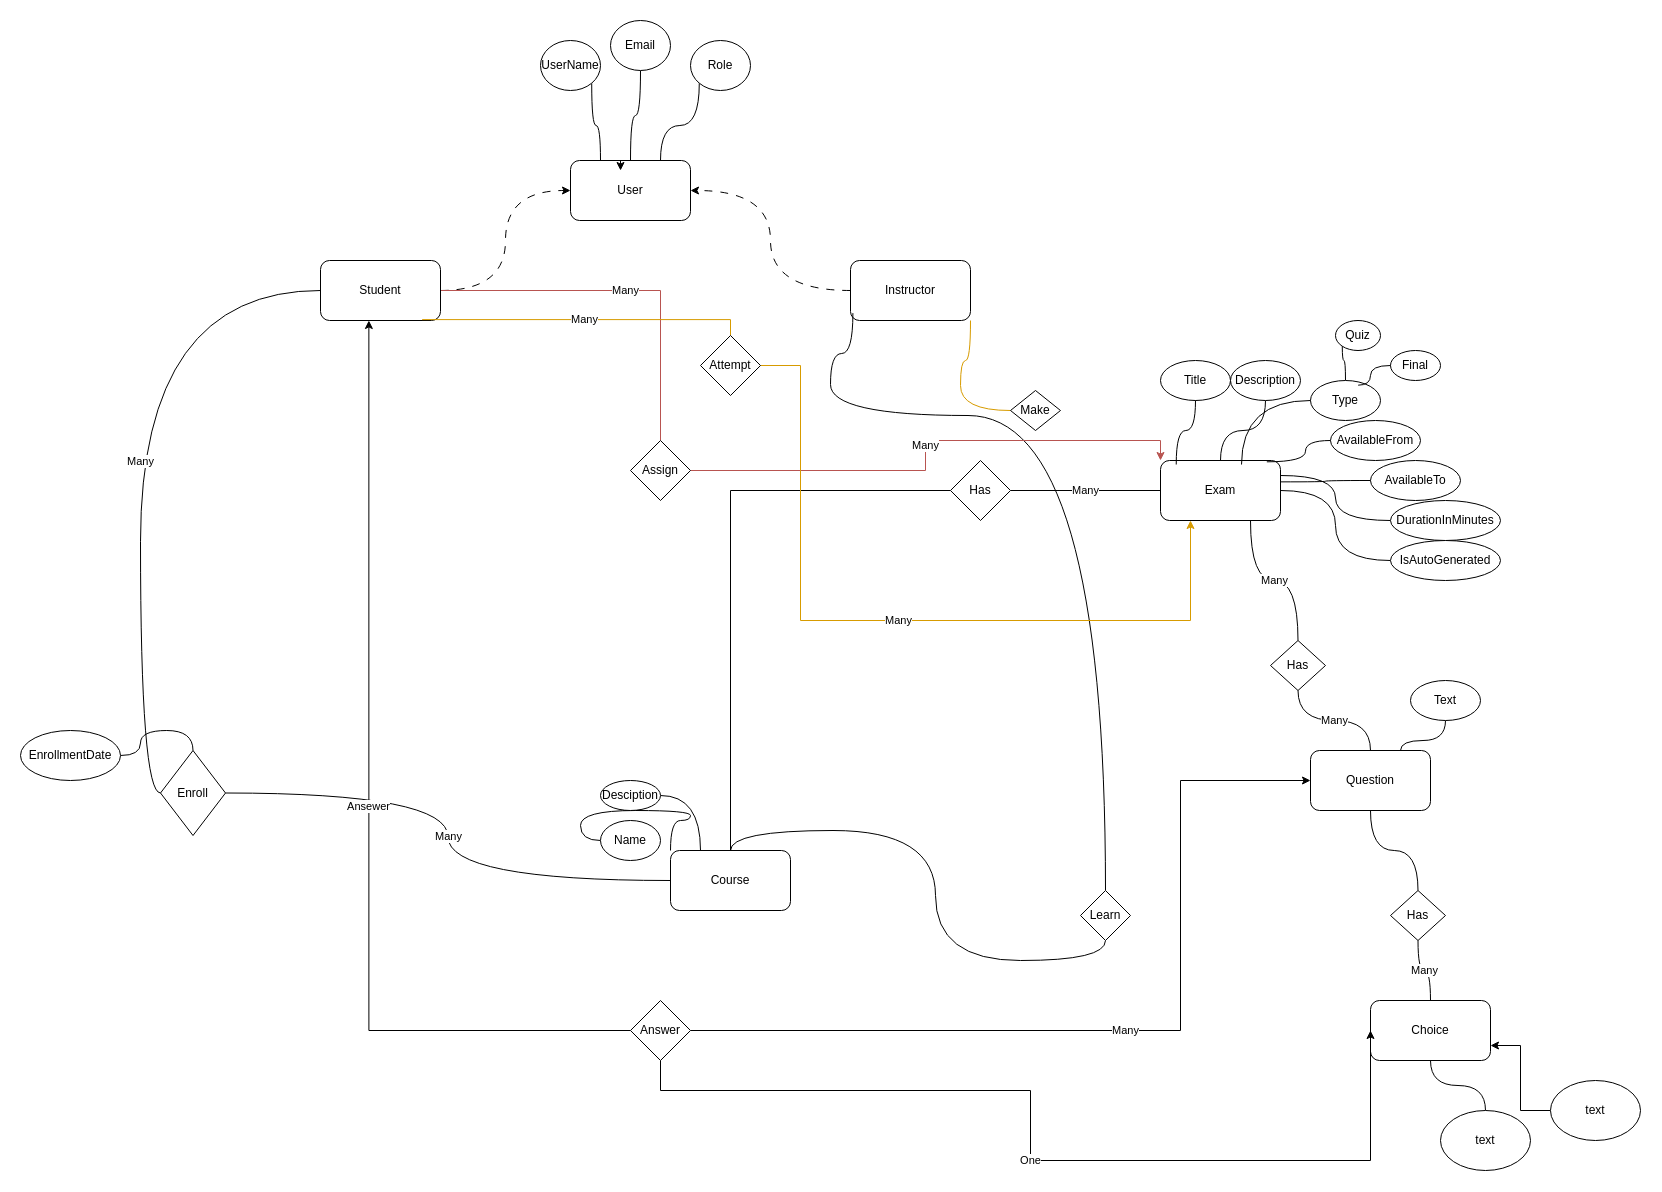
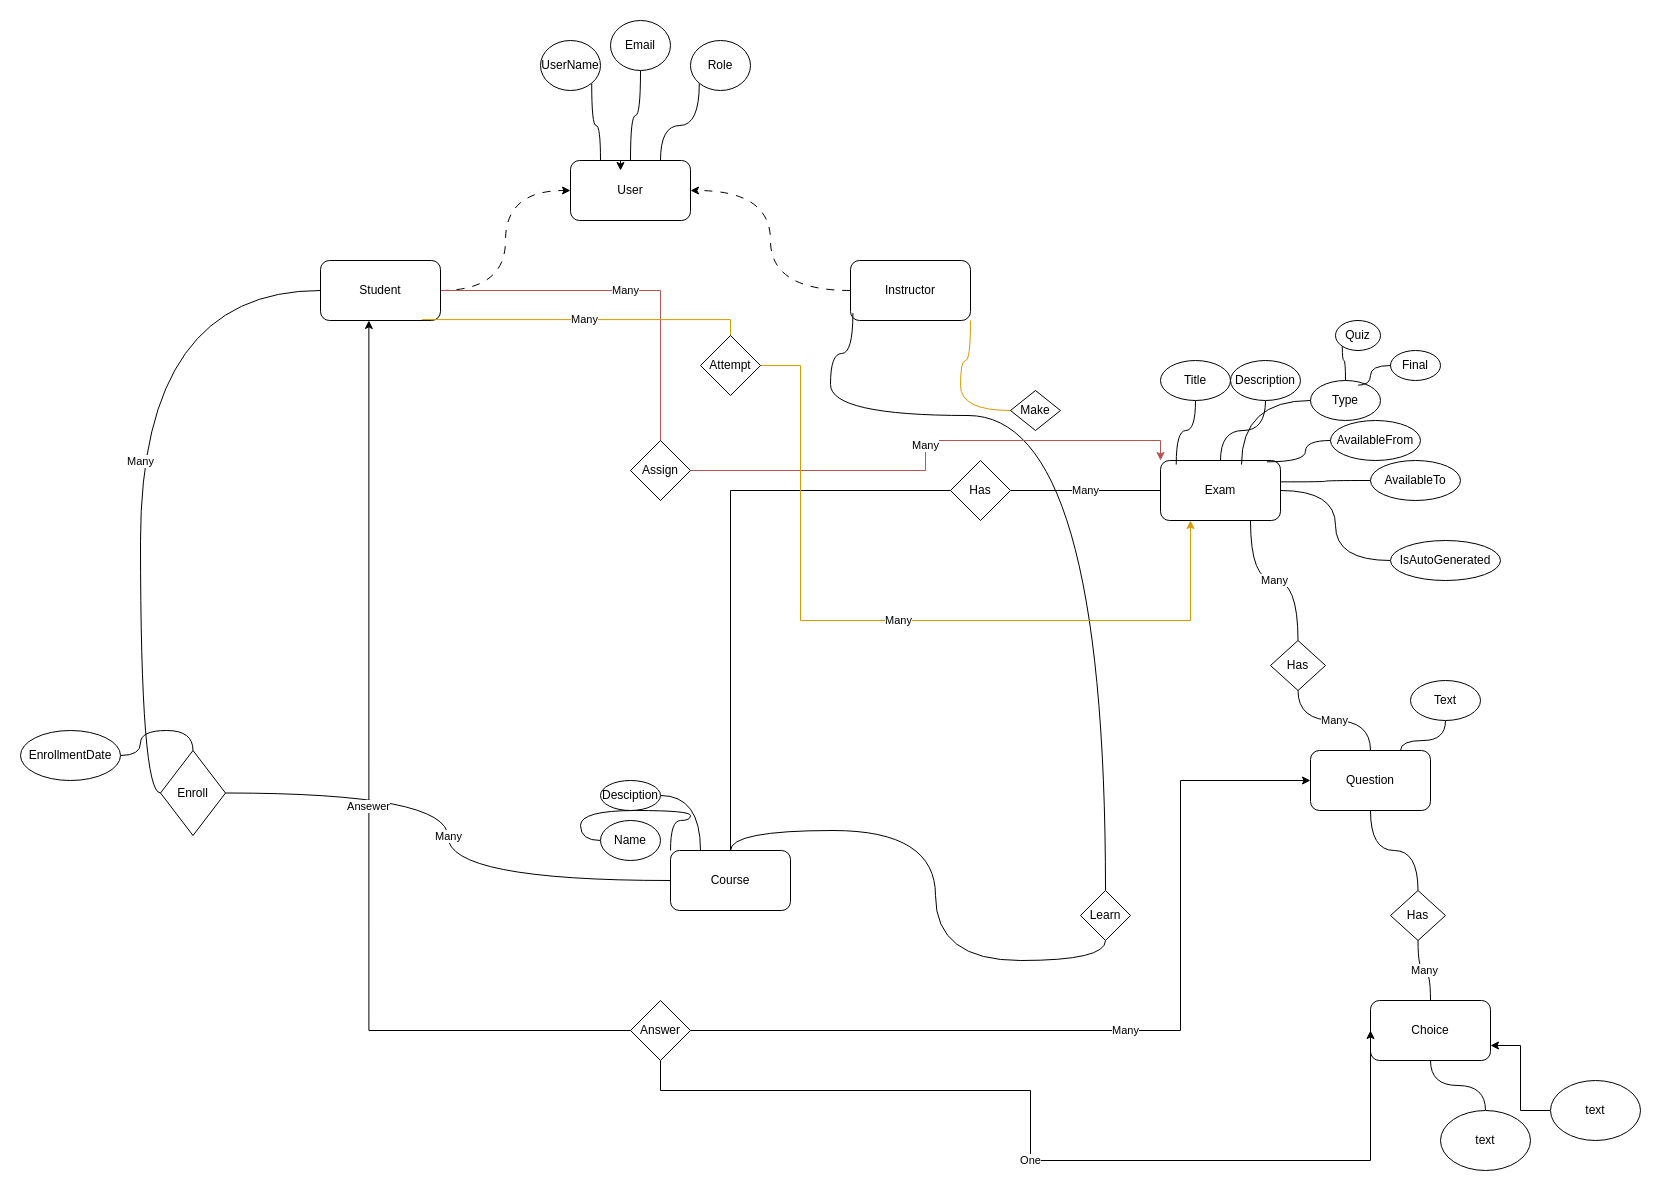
(1350, 515) -> none
(1446, 521) -> none
